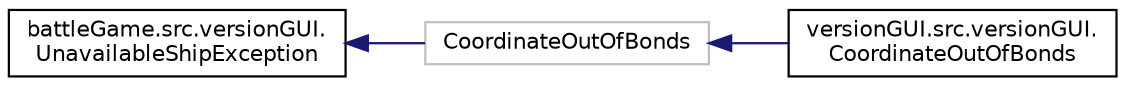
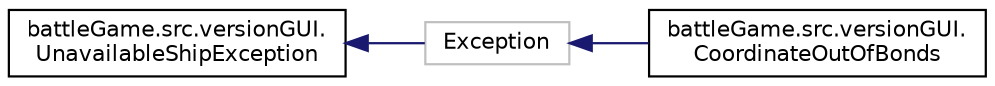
(567, 43) -> (497, 43)
(953, 43) -> (817, 43)
